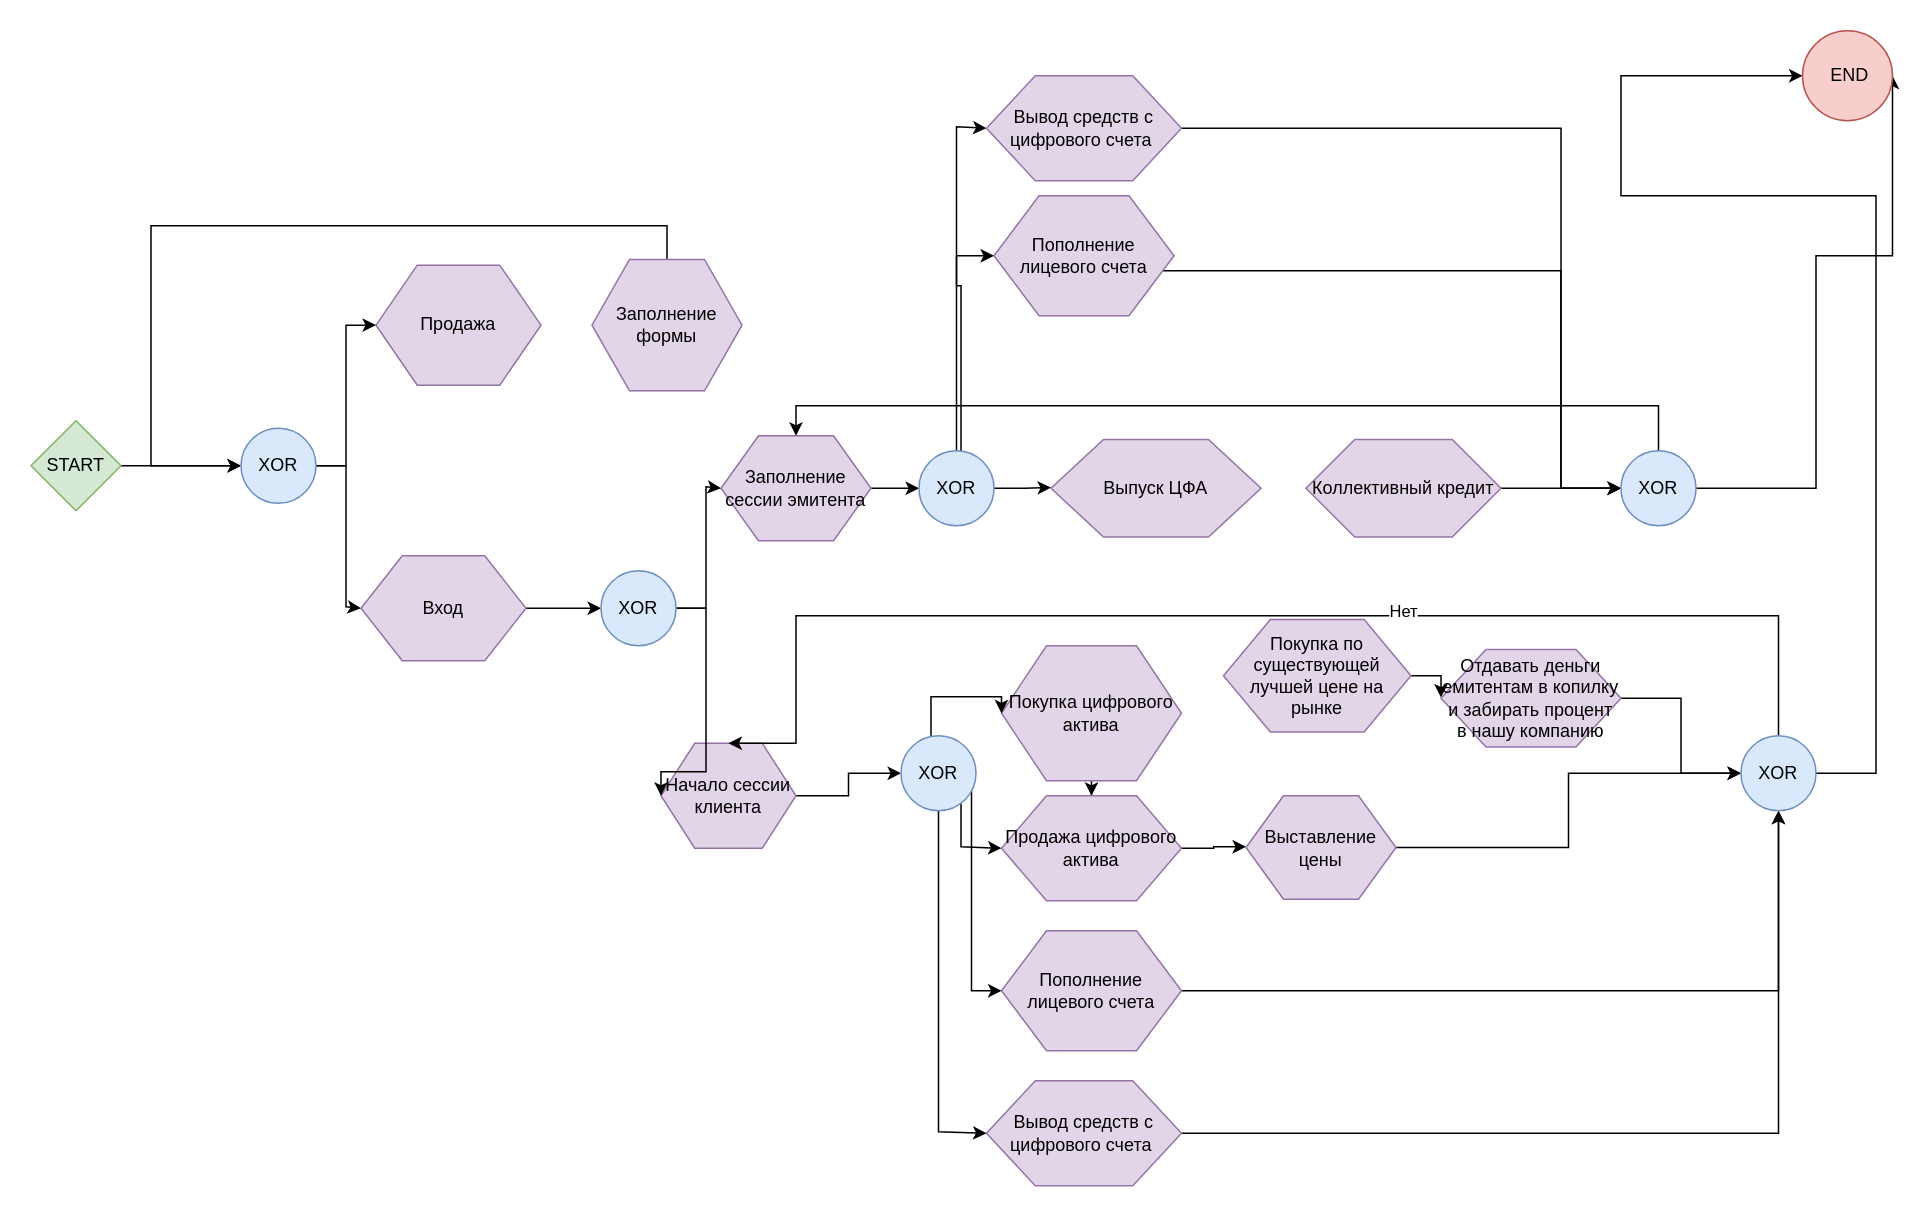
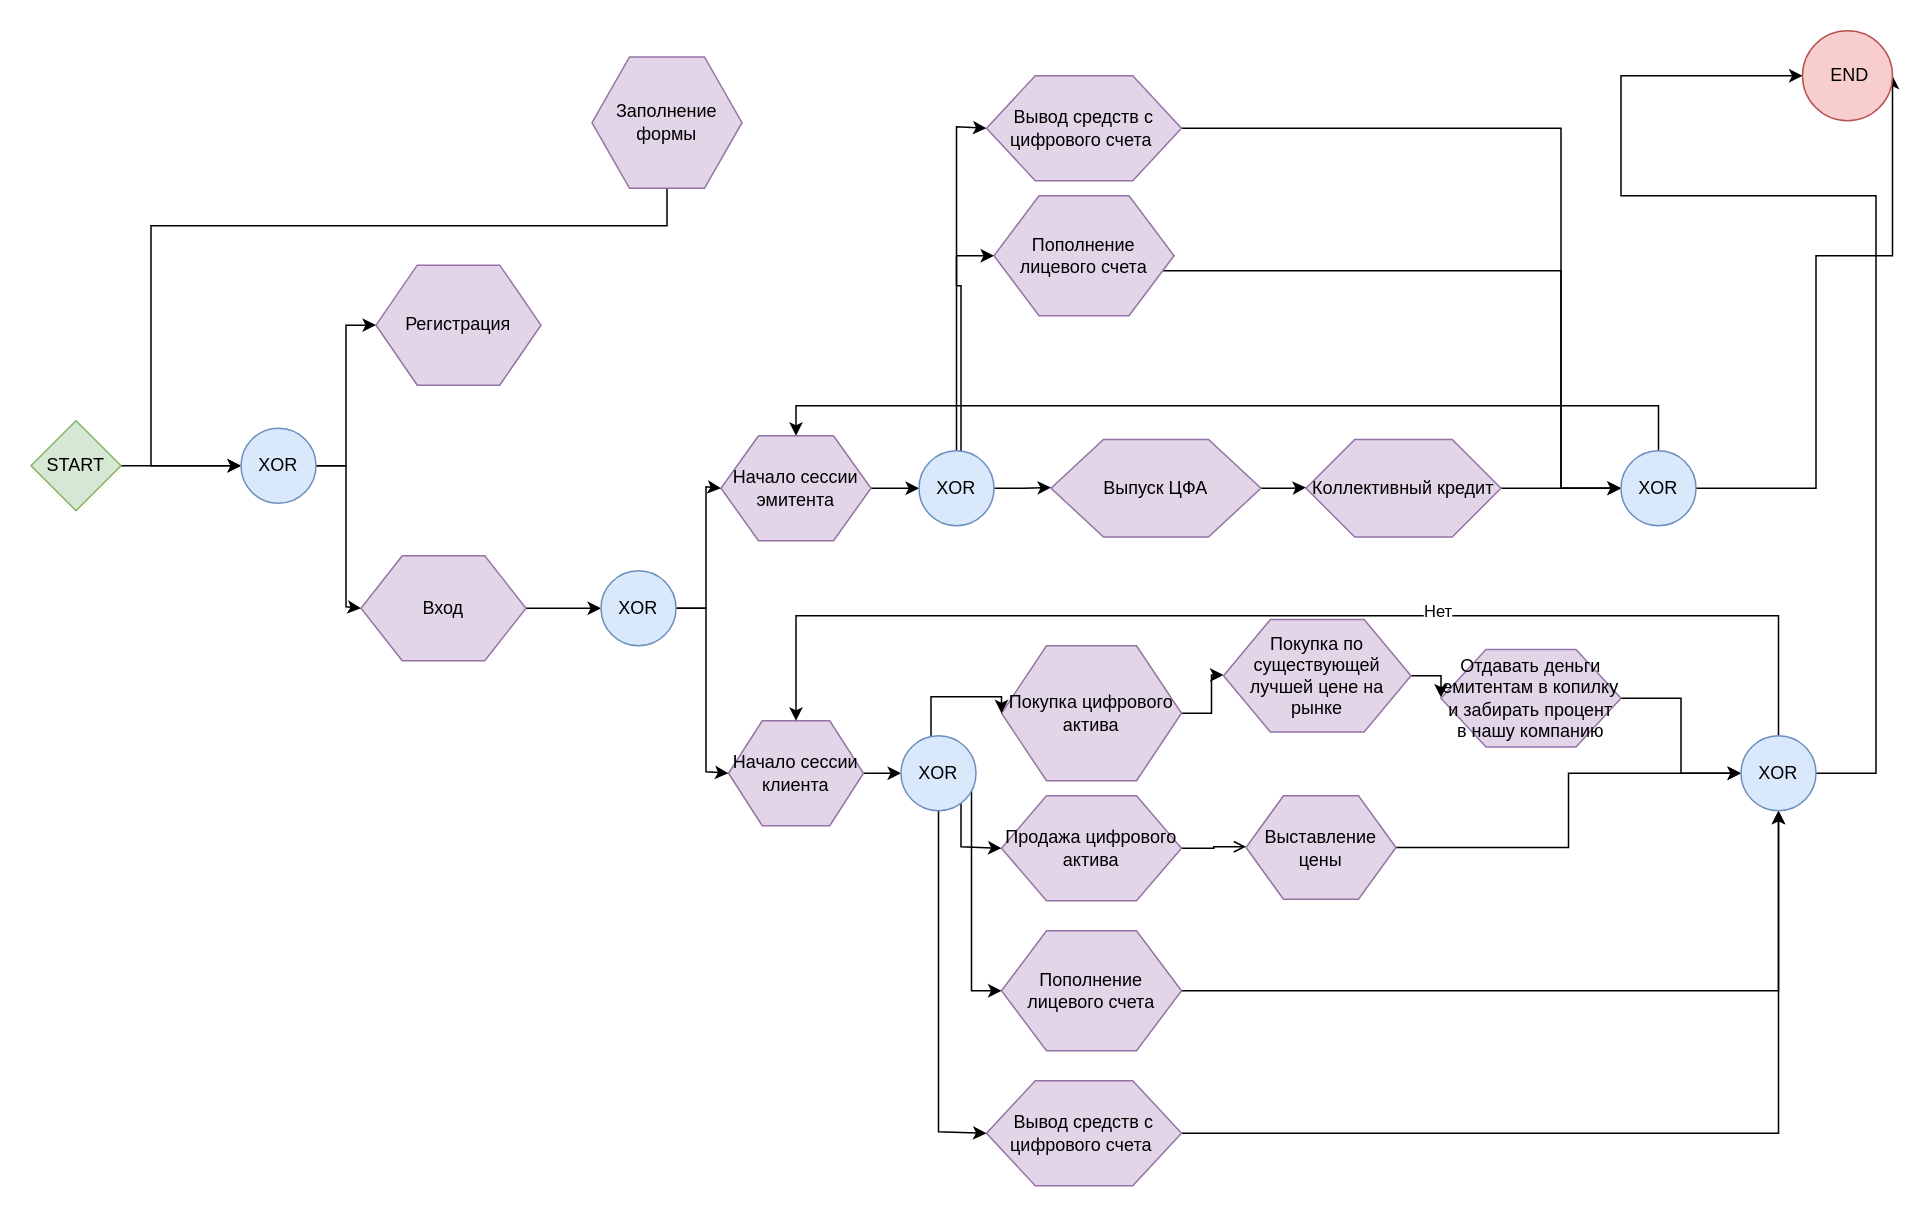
(458, 325) -> (458, 325)
(667, 325) -> (667, 123)
(796, 488) -> (796, 488)
none -> (1278, 488)
(1091, 788) -> (1211, 708)
(728, 796) -> (796, 773)
(1234, 847) -> (1236, 847)
